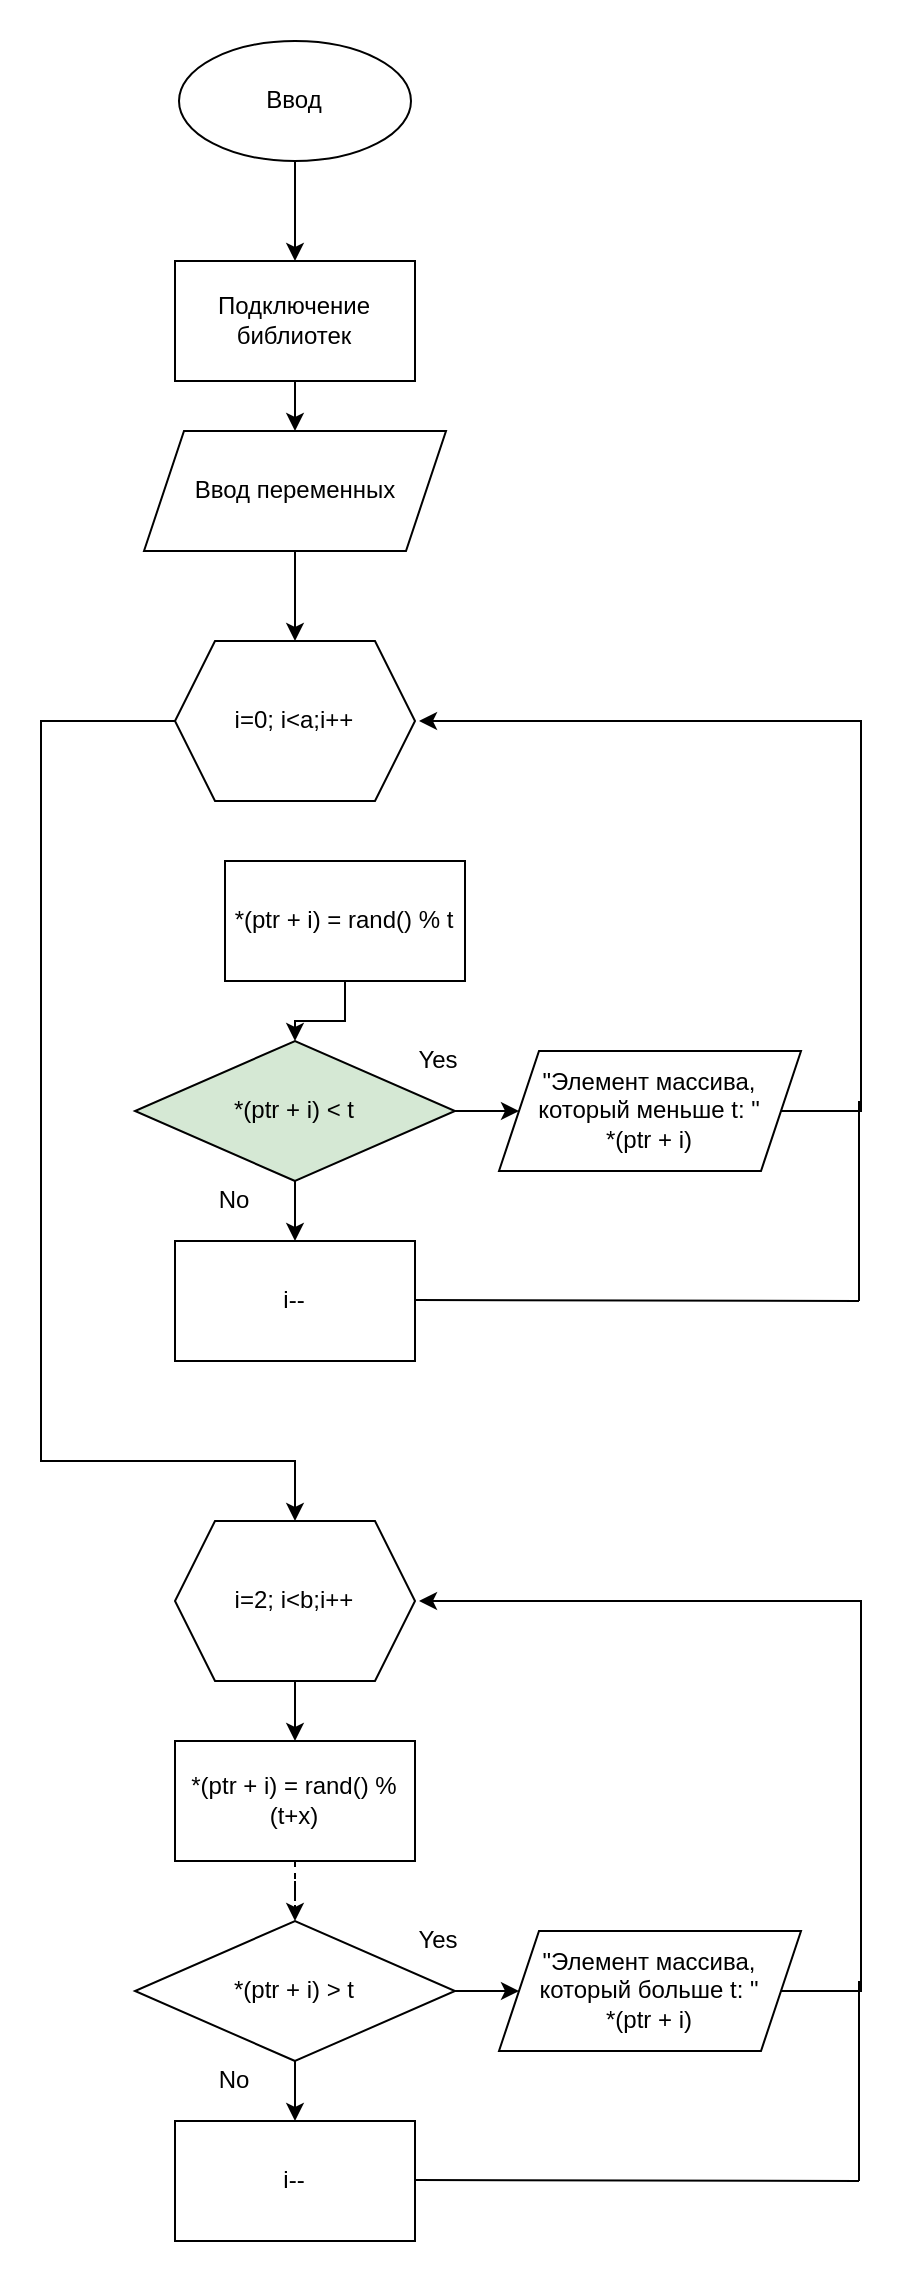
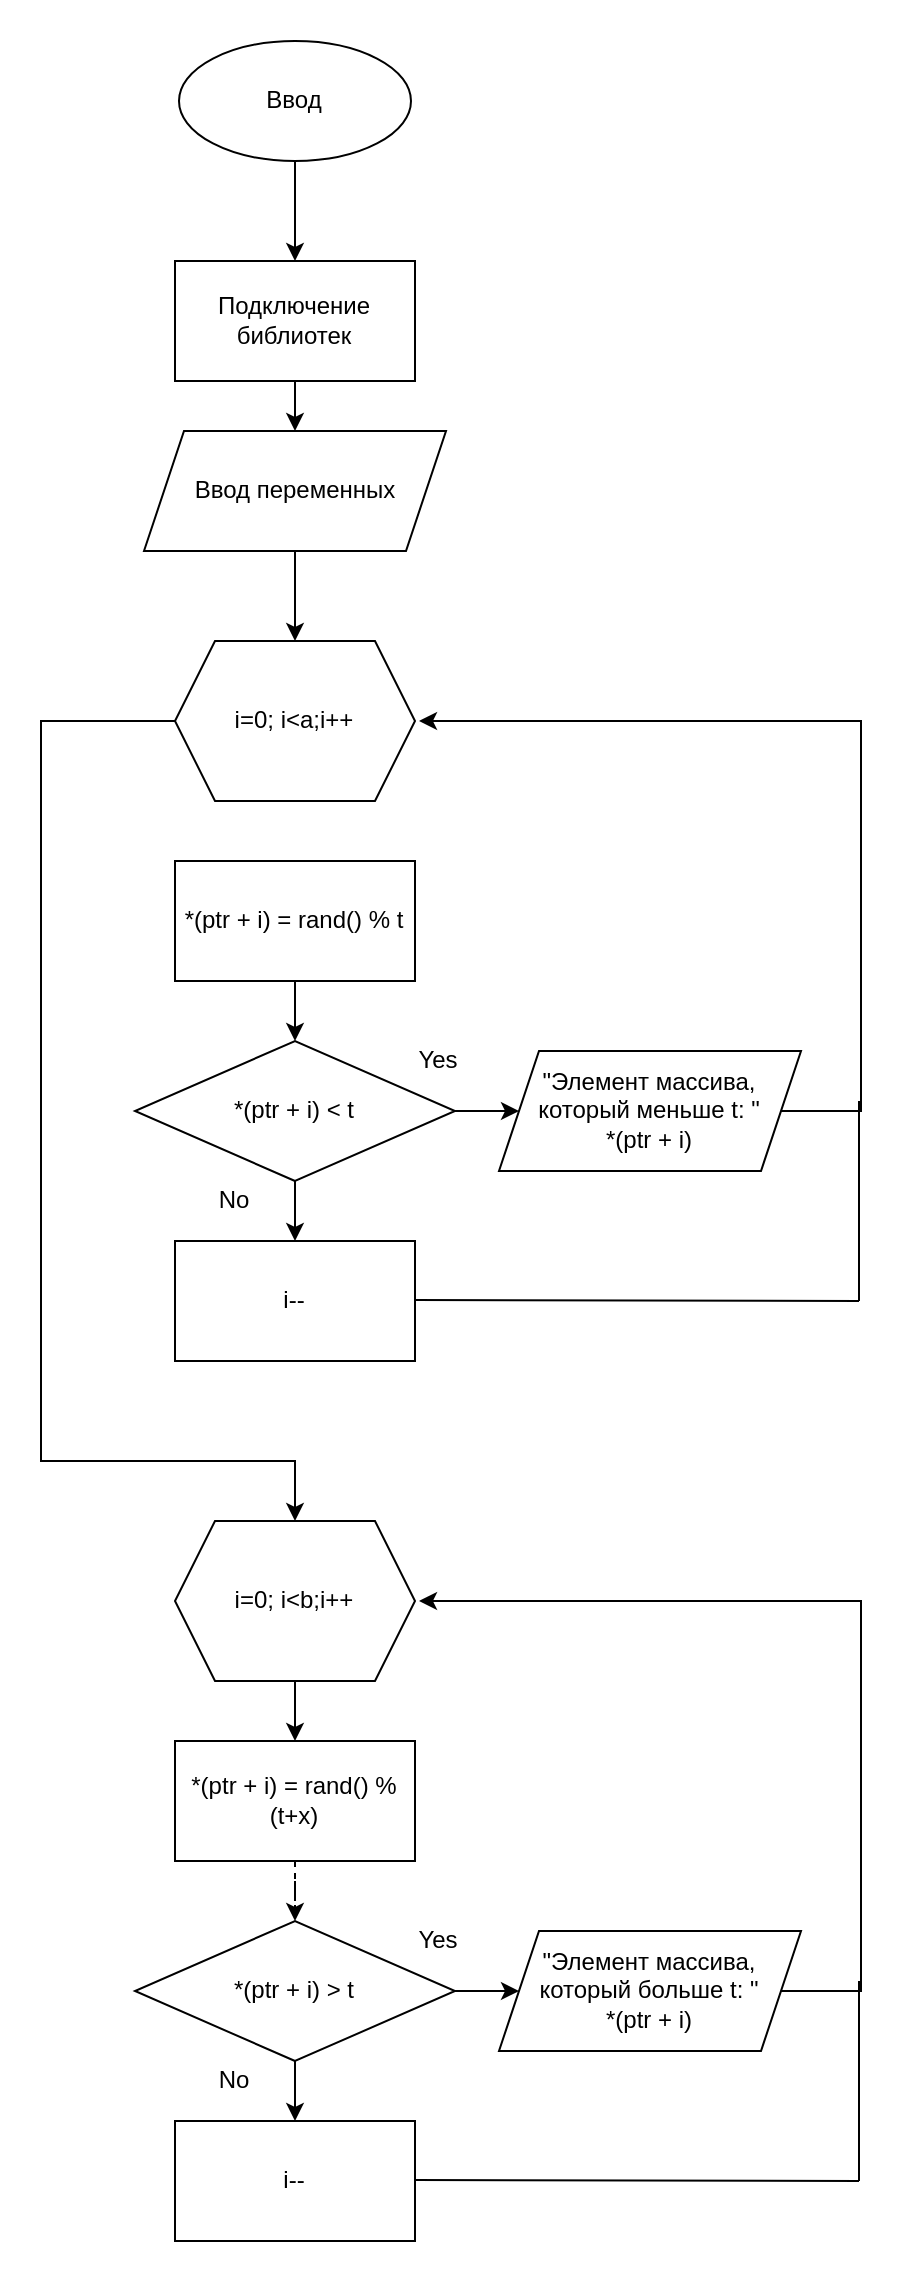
(345, 921) -> (295, 921)
(295, 1111) -> (295, 1111)
(295, 1601) -> (295, 1601)
